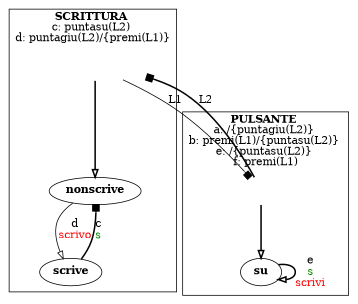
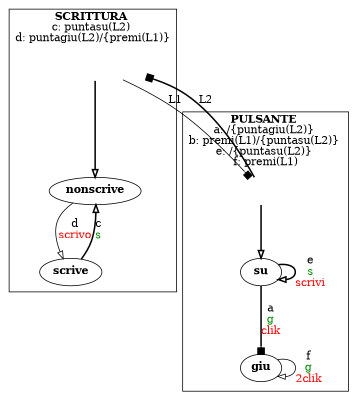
(93, 237) -> (93, 237)
none -> (261, 368)
